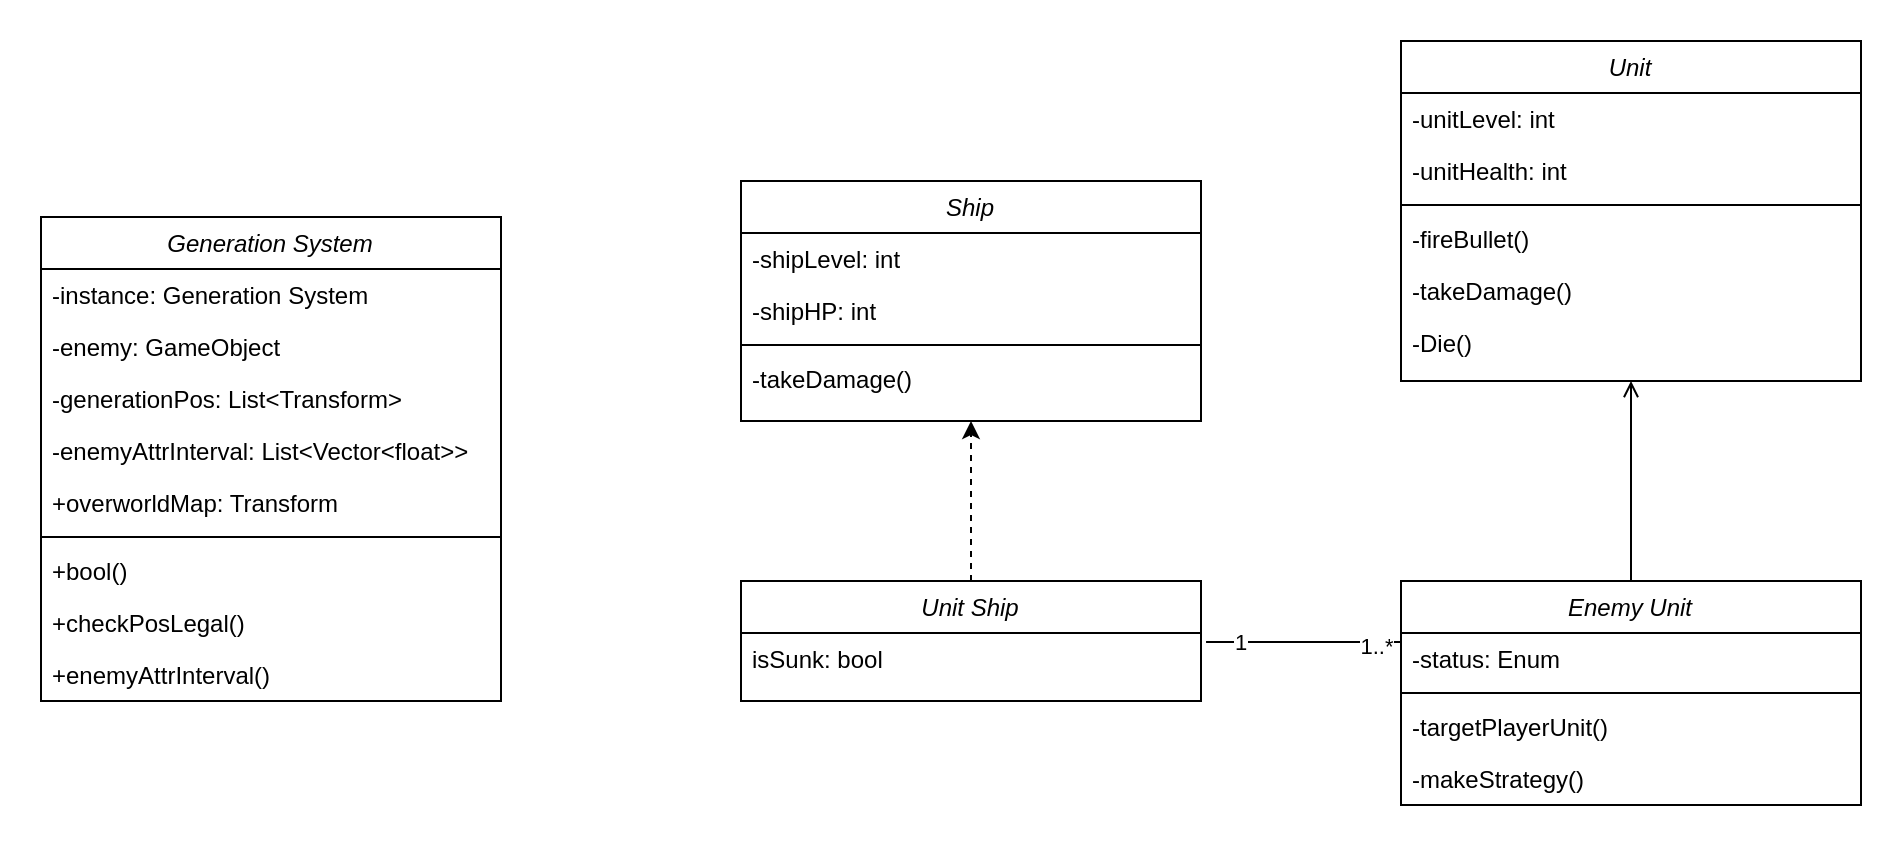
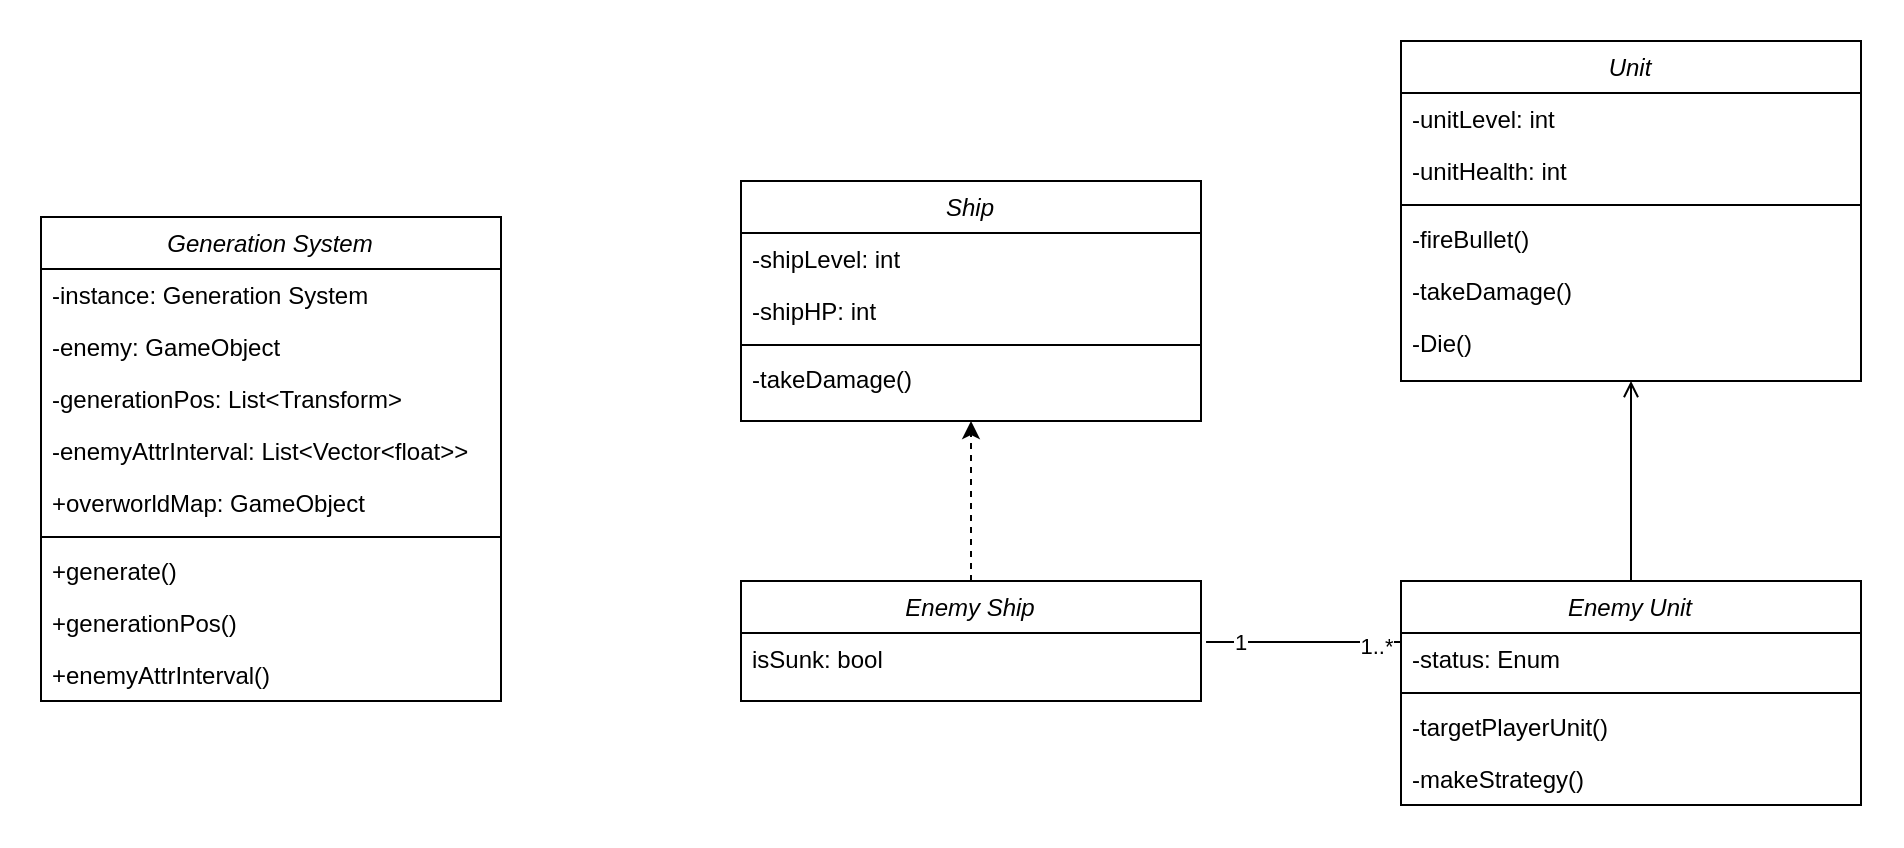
(204, 504) -> (211, 504)
(96, 572) -> (126, 572)
(970, 608) -> (970, 608)
(156, 624) -> (156, 624)
